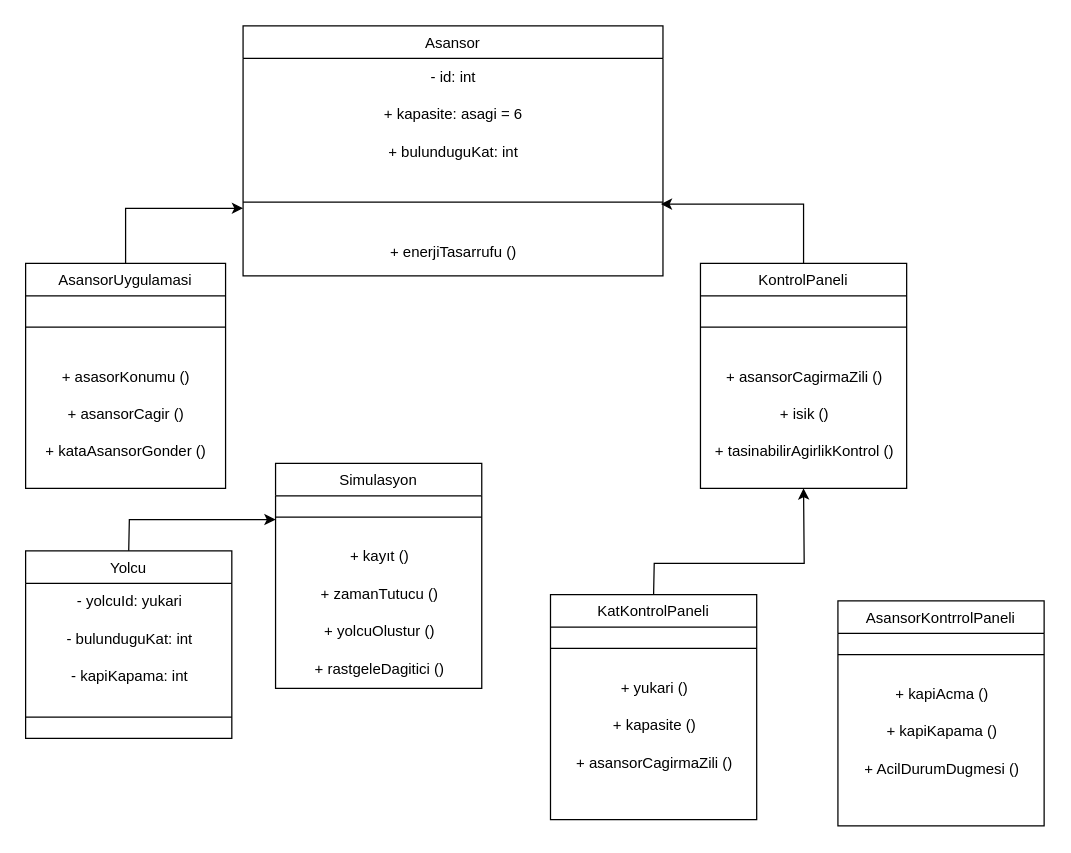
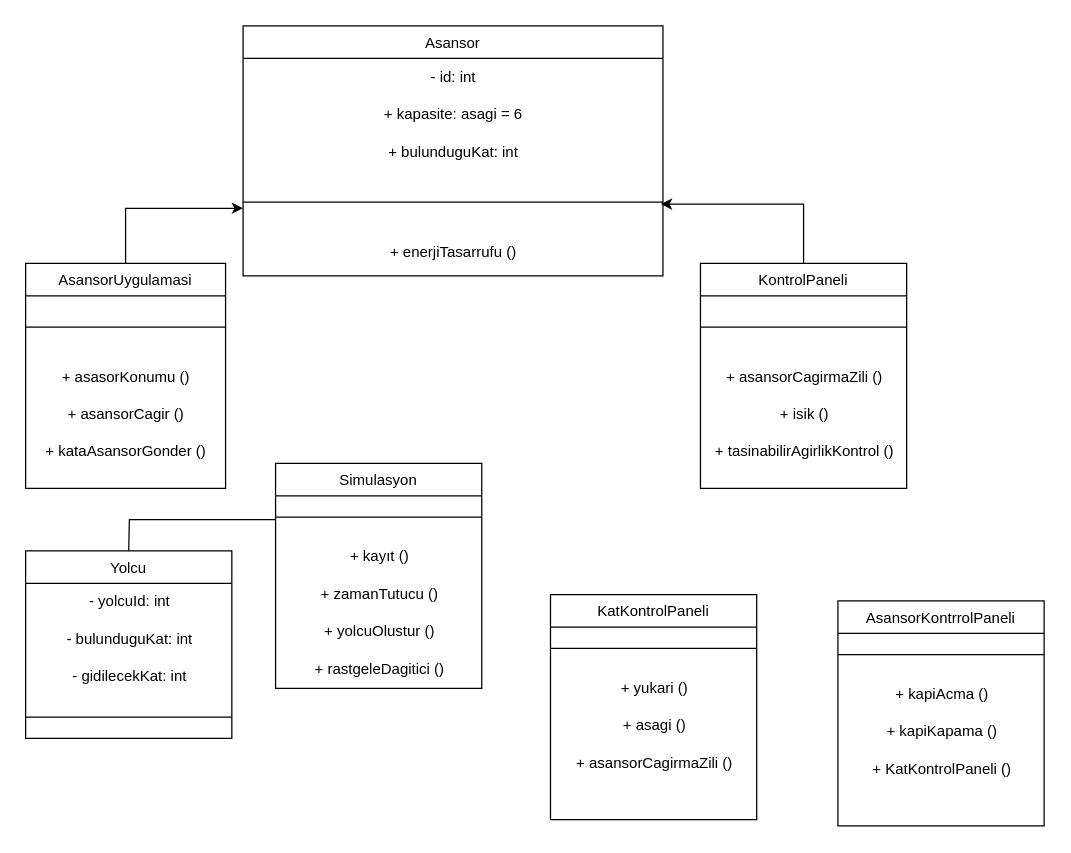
(266, 519) -> (268, 519)
(747, 563) -> none
(130, 602) -> (130, 602)
(130, 677) -> (130, 677)
(655, 726) -> (655, 726)
(943, 769) -> (943, 769)
